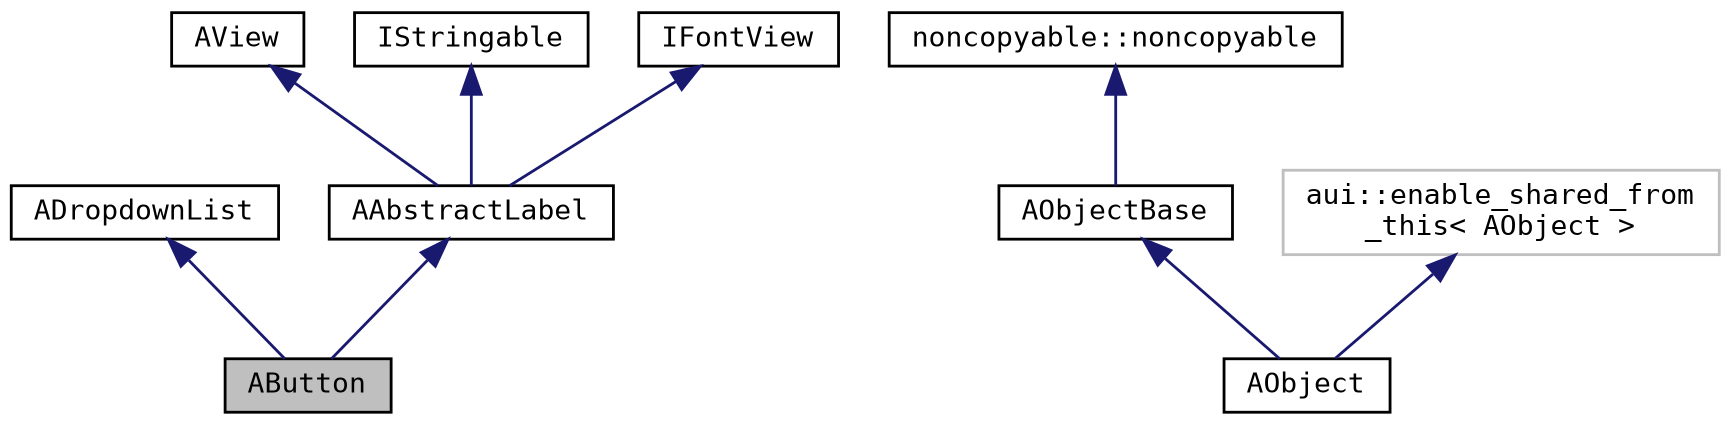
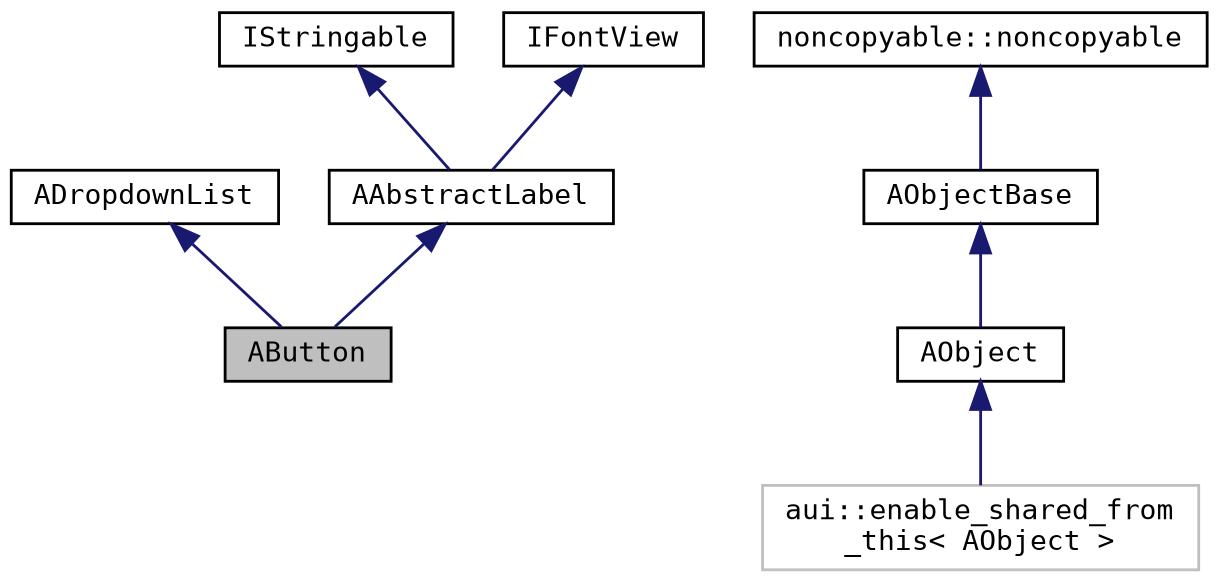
(238, 39) -> none
(1384, 316) -> (981, 448)
